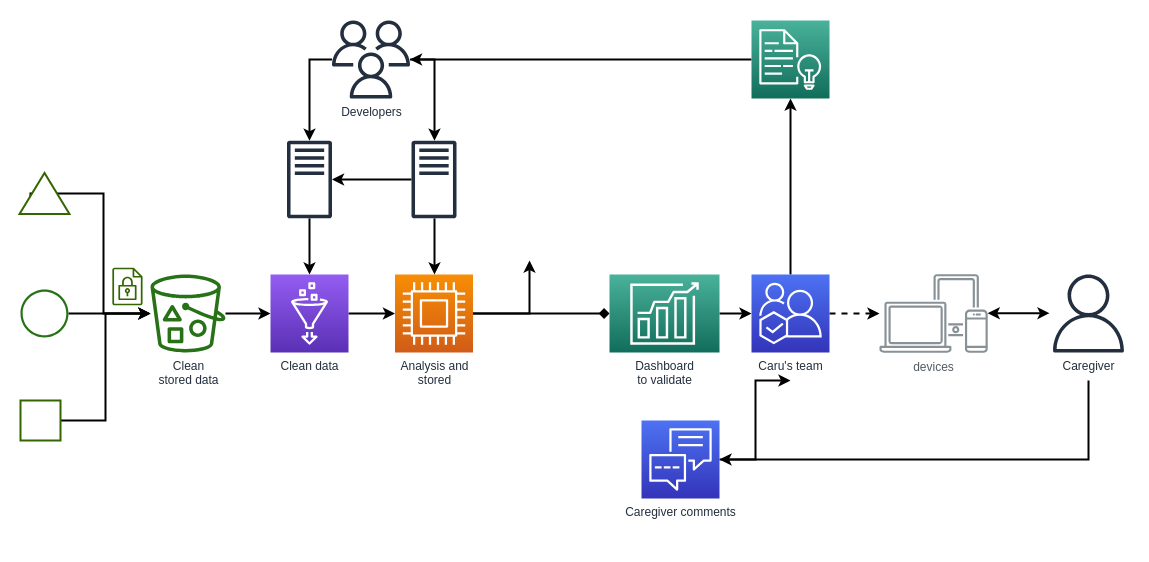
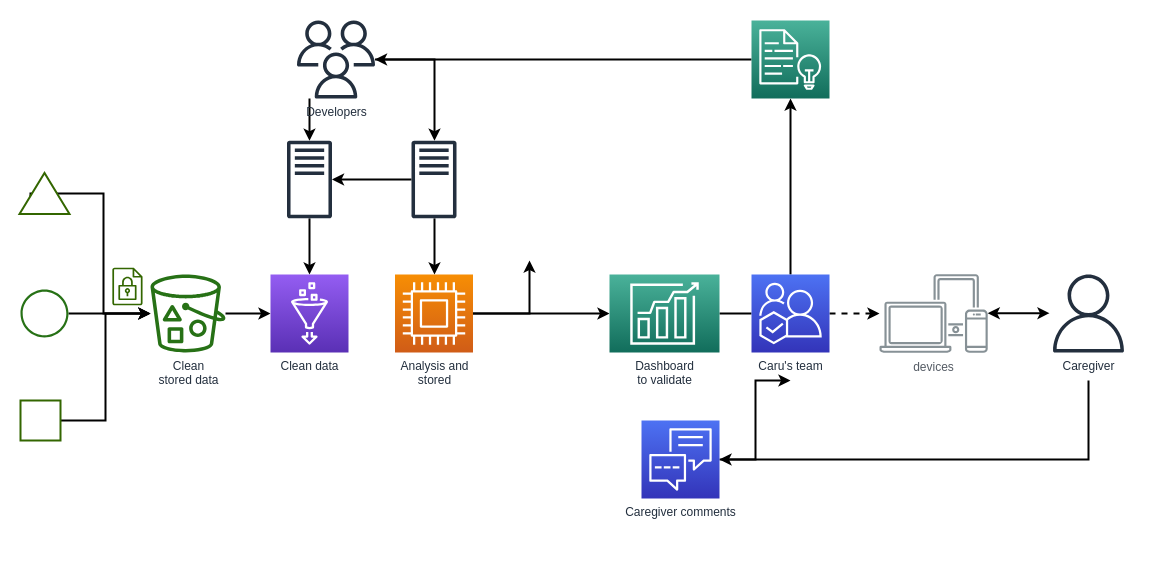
(371, 60) -> (336, 60)
(368, 314) -> none
(598, 314) -> (599, 314)
(741, 314) -> (744, 314)
